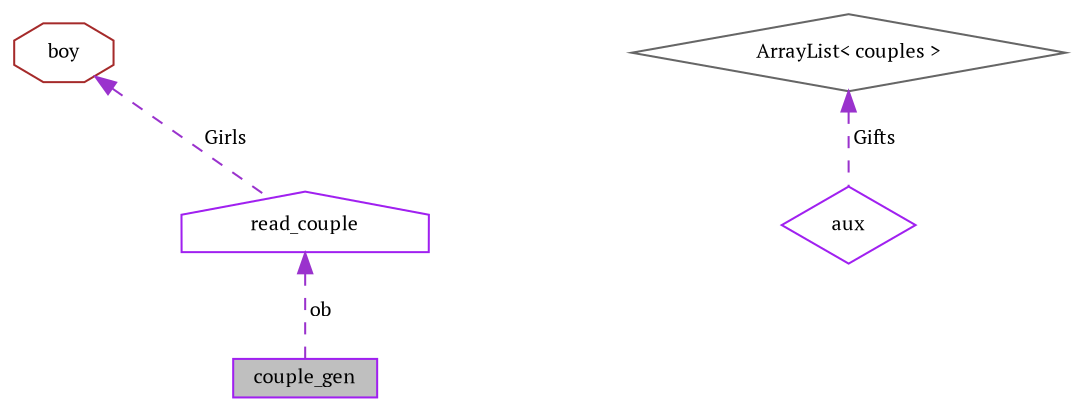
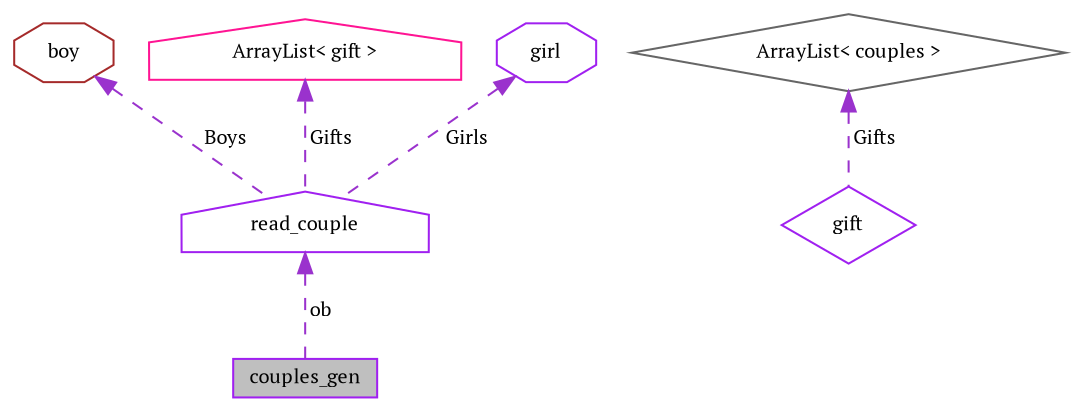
none -> (305, 53)
none -> (546, 53)
(224, 139) -> (224, 139)
(849, 225) -> (849, 225)
(305, 378) -> (305, 378)
